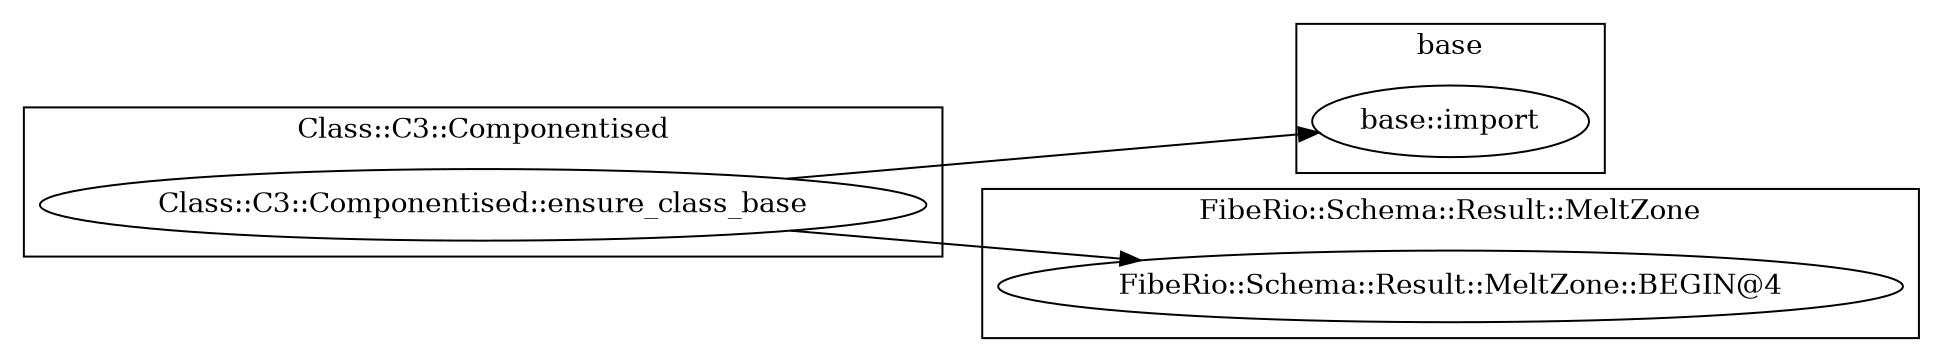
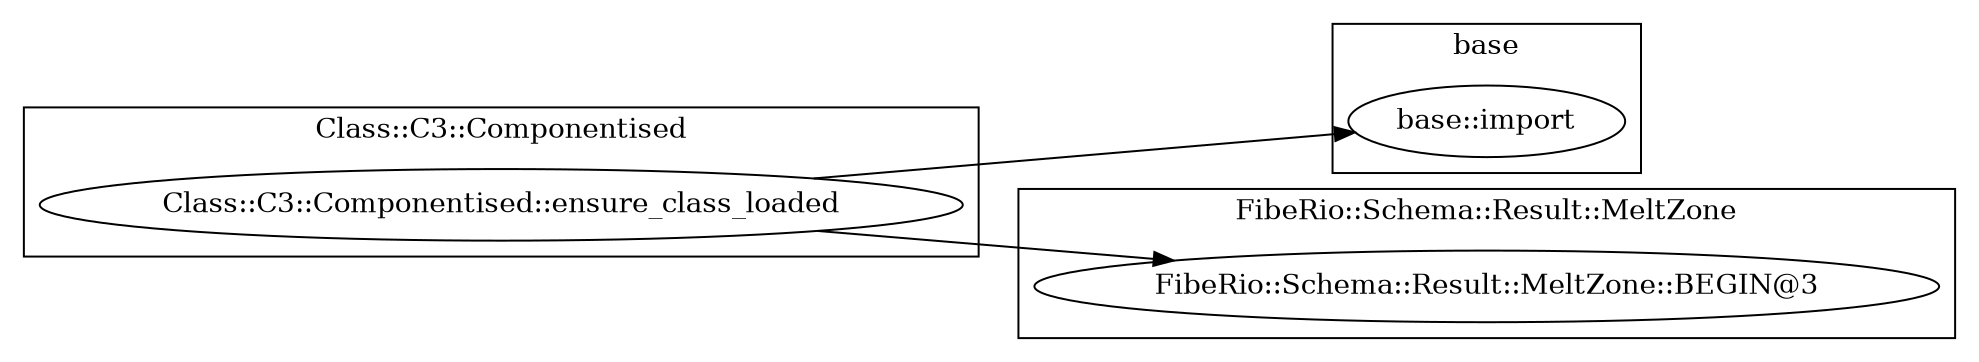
(483, 205) -> (501, 205)
(1451, 286) -> (1487, 286)
